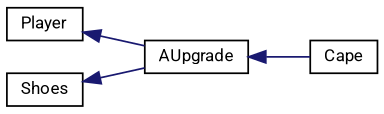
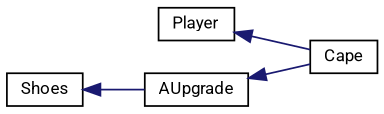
(122, 41) -> (281, 43)
